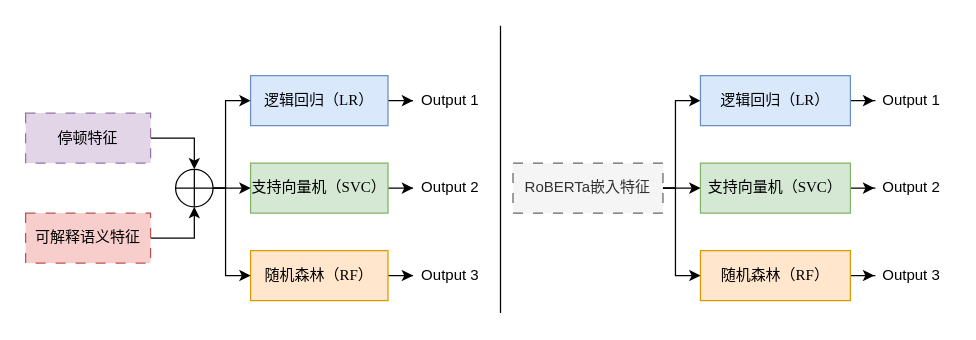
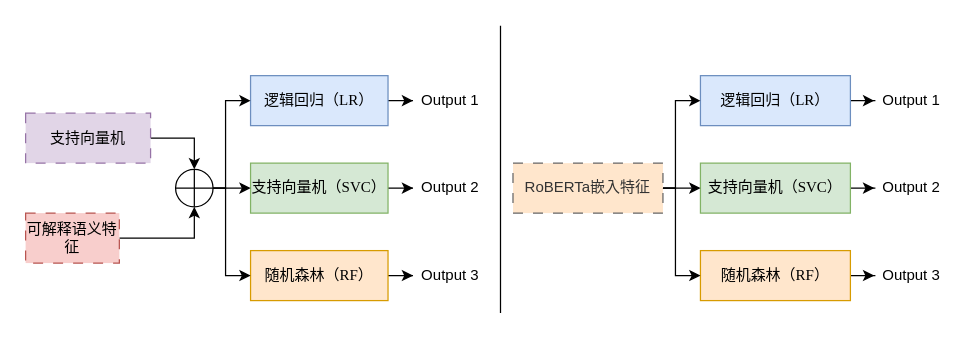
(88, 138) -> (88, 138)
(588, 188) -> (588, 188)
(88, 238) -> (73, 238)
